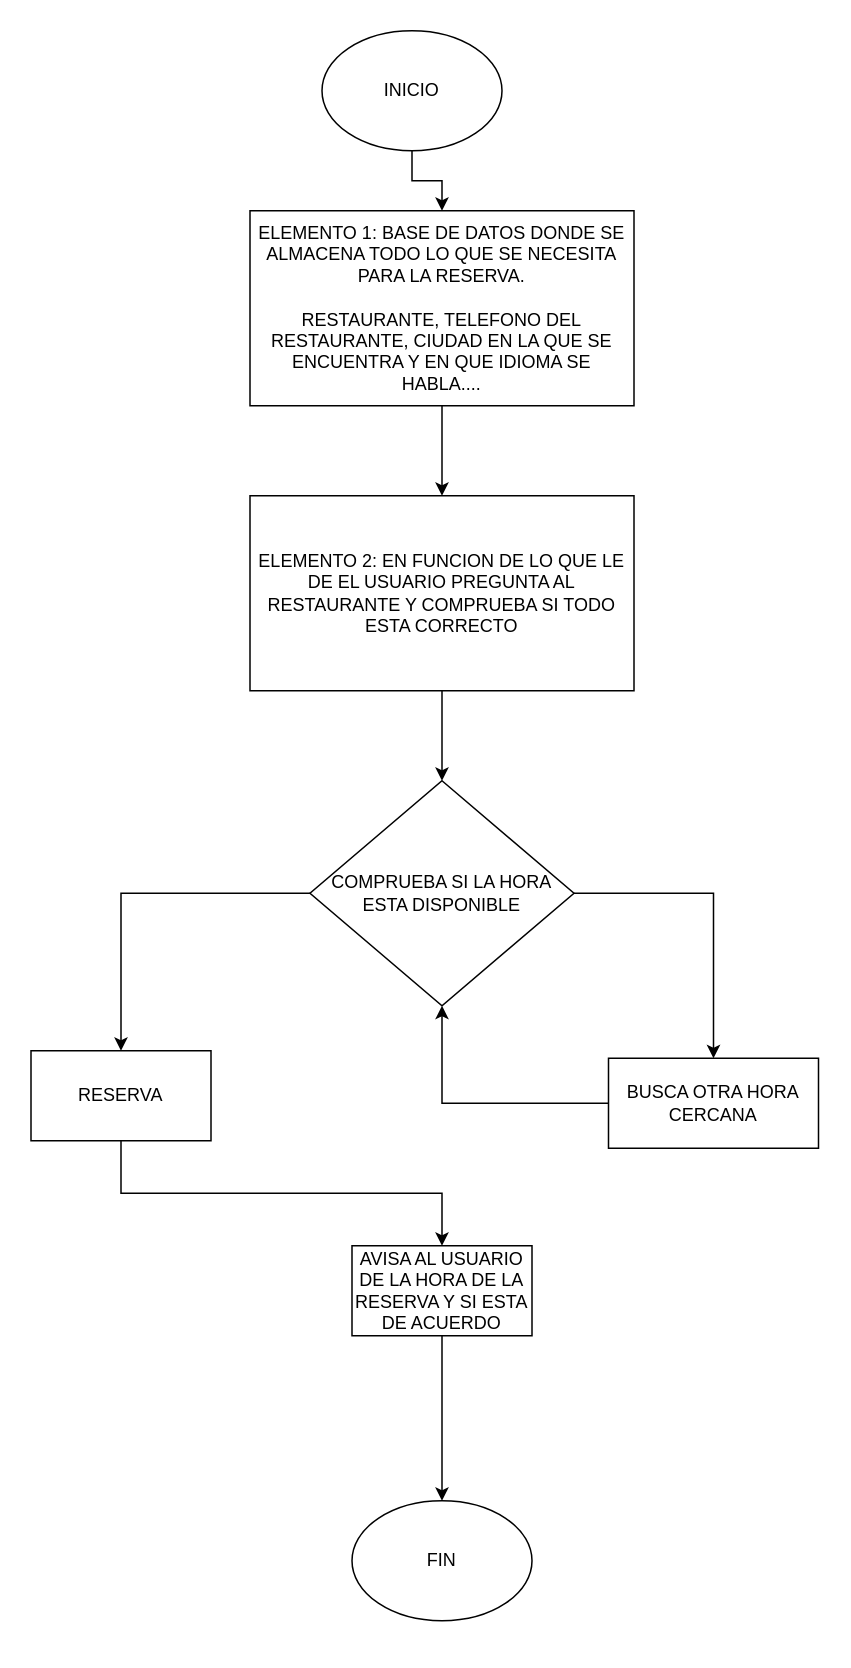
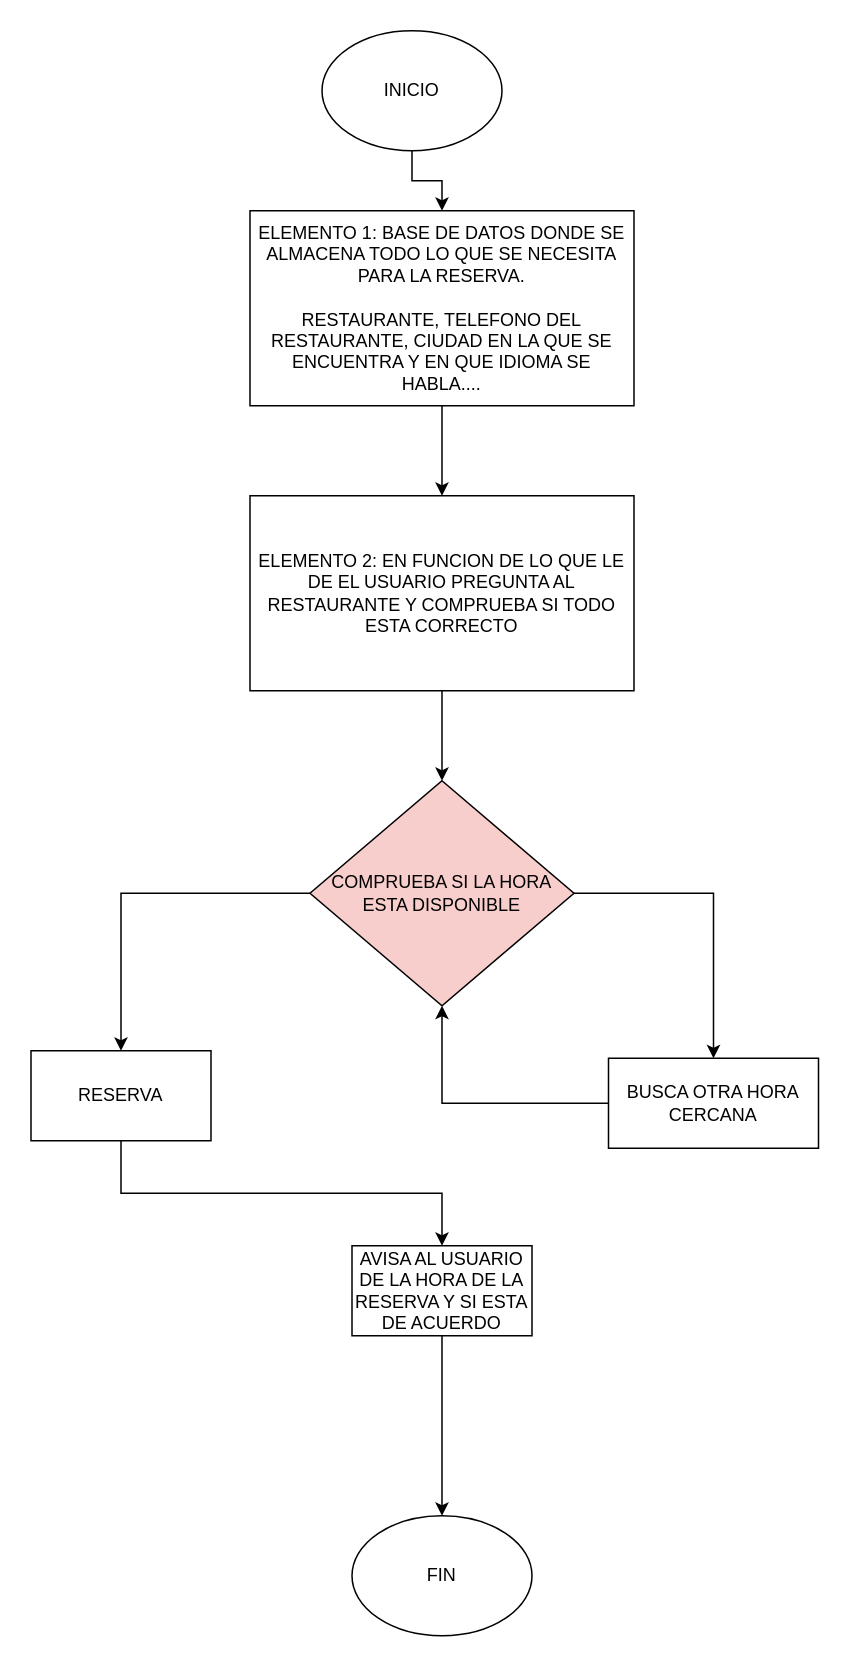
(442, 893) -> (442, 893)
(442, 1561) -> (442, 1576)
